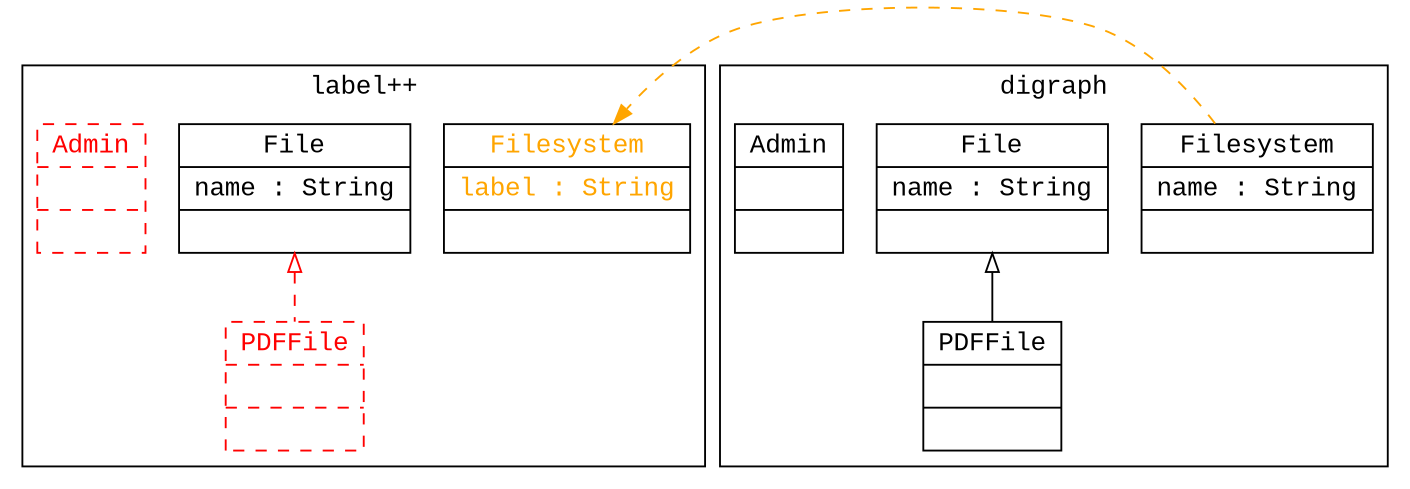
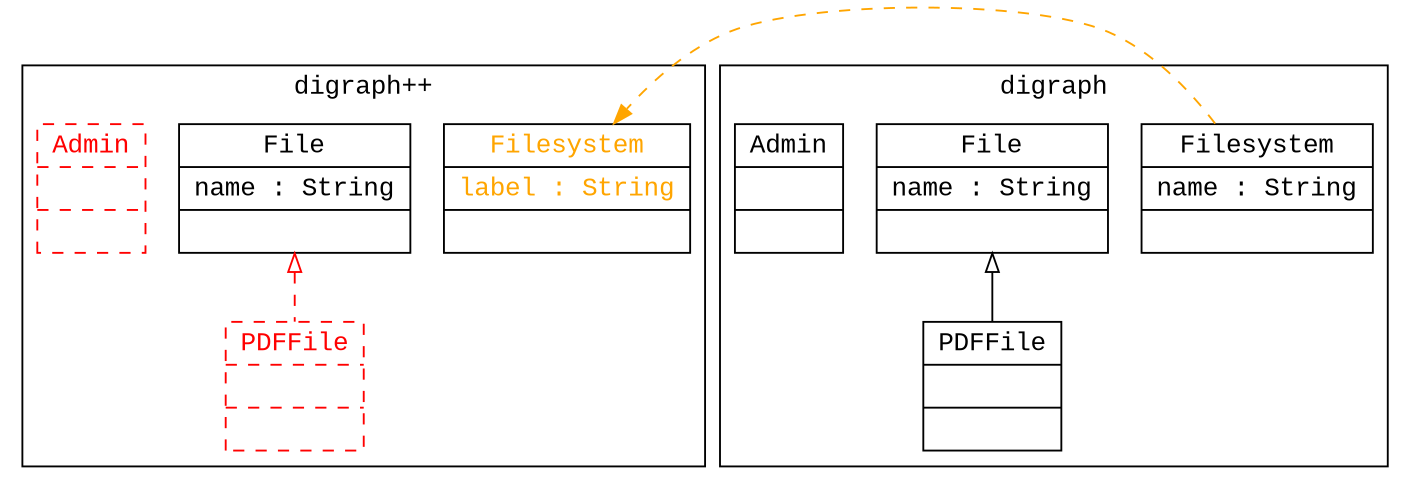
(364, 87) -> (364, 87)
